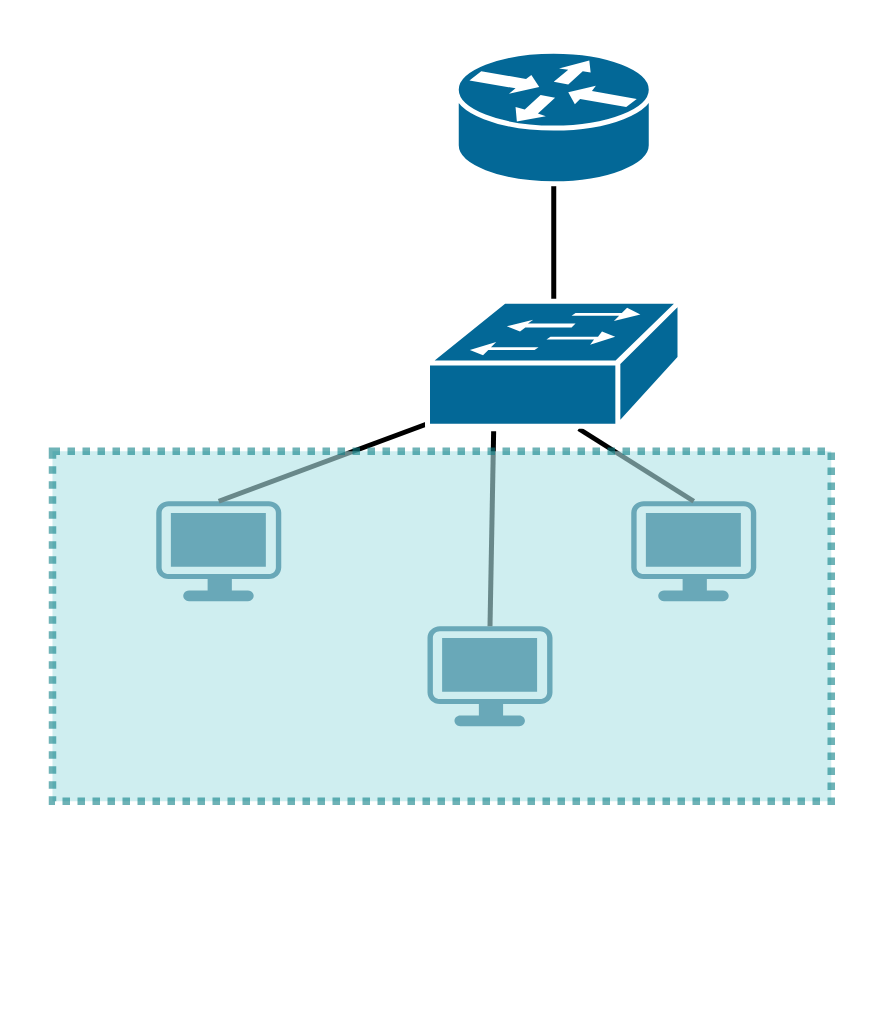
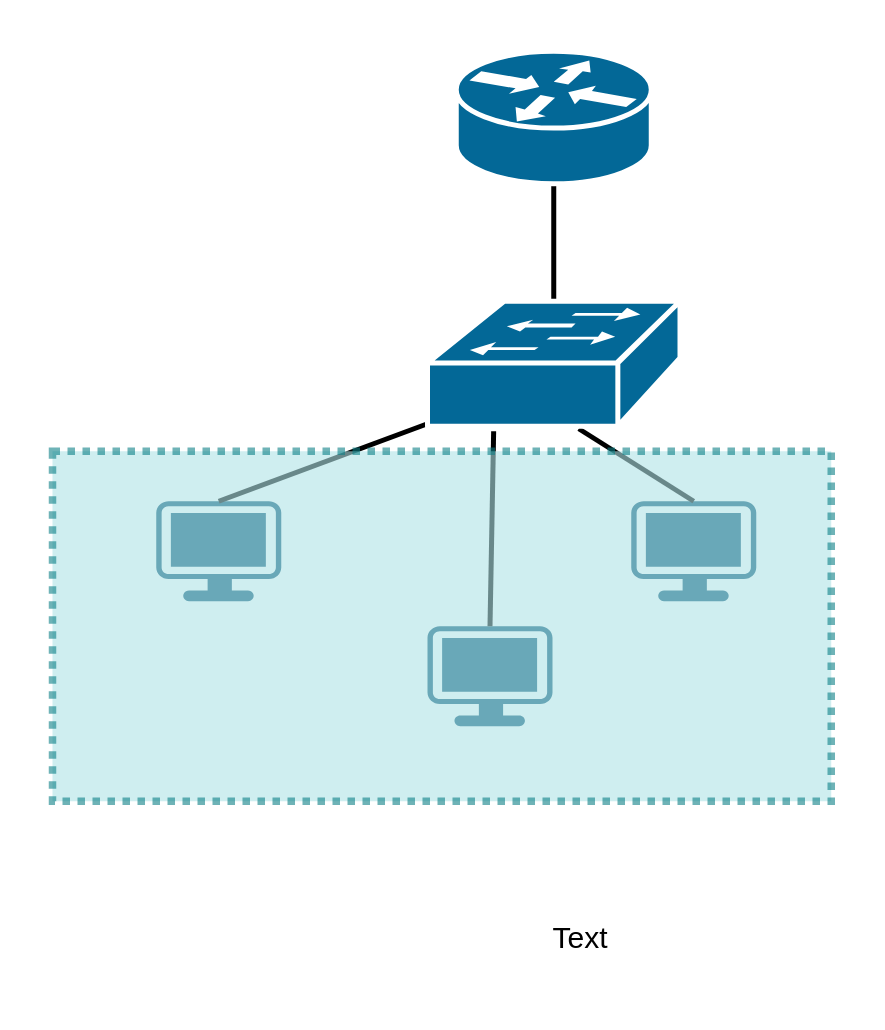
none -> (581, 939)
